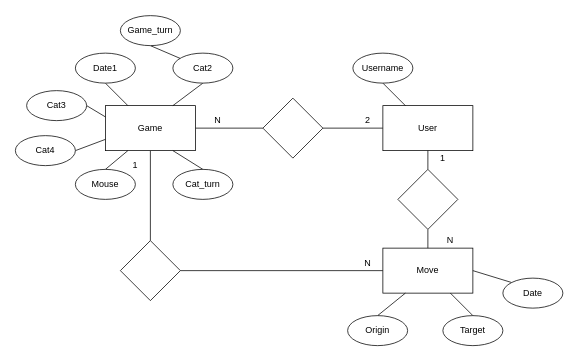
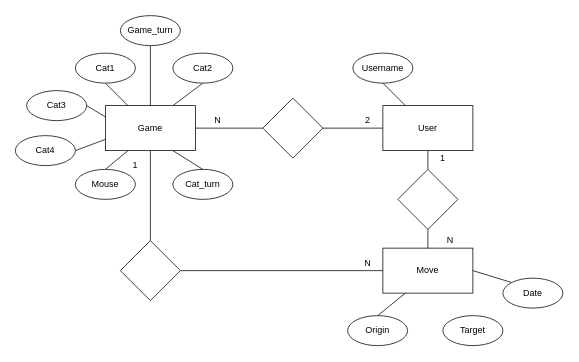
(165, 52) -> (150, 75)
(105, 68) -> (105, 68)
(462, 304) -> none
